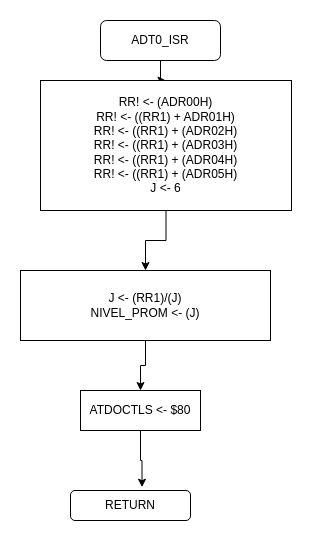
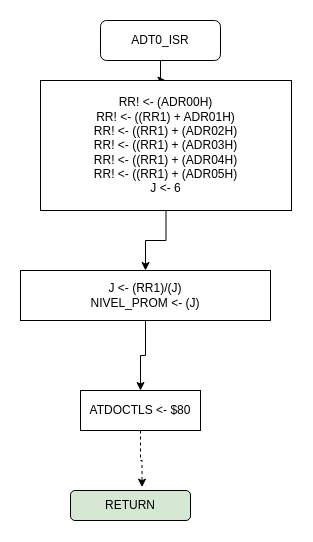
(146, 306) -> (146, 296)
(141, 455) -> (141, 455)
(131, 506) -> (131, 506)
